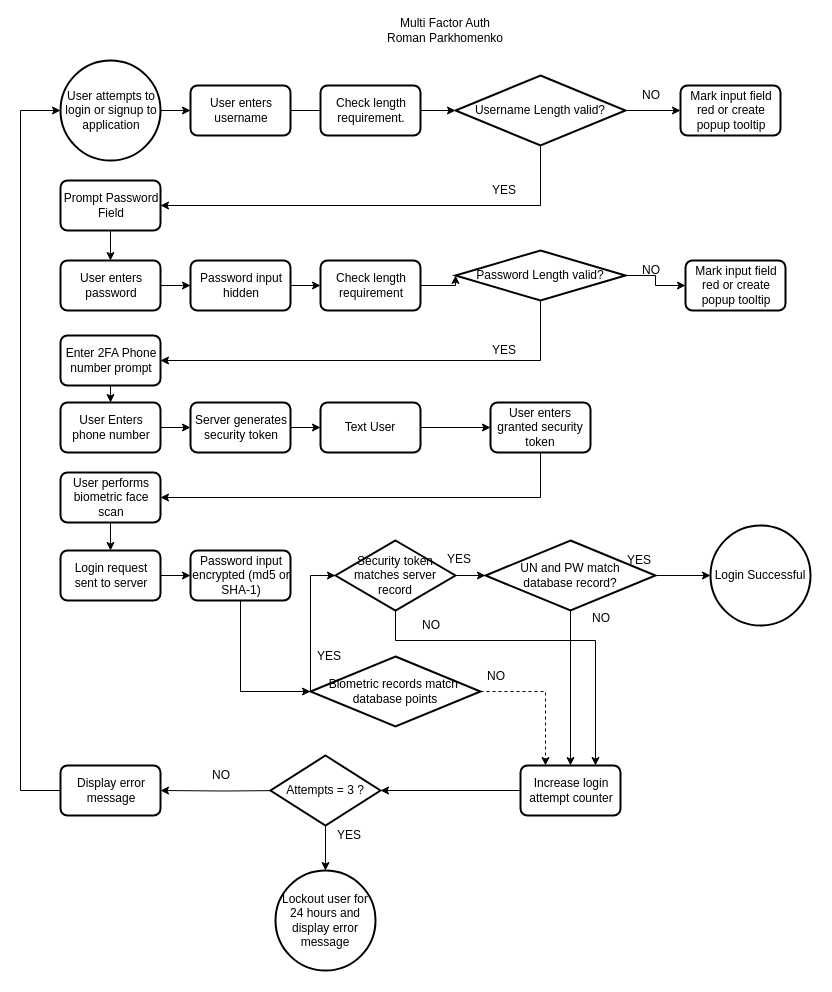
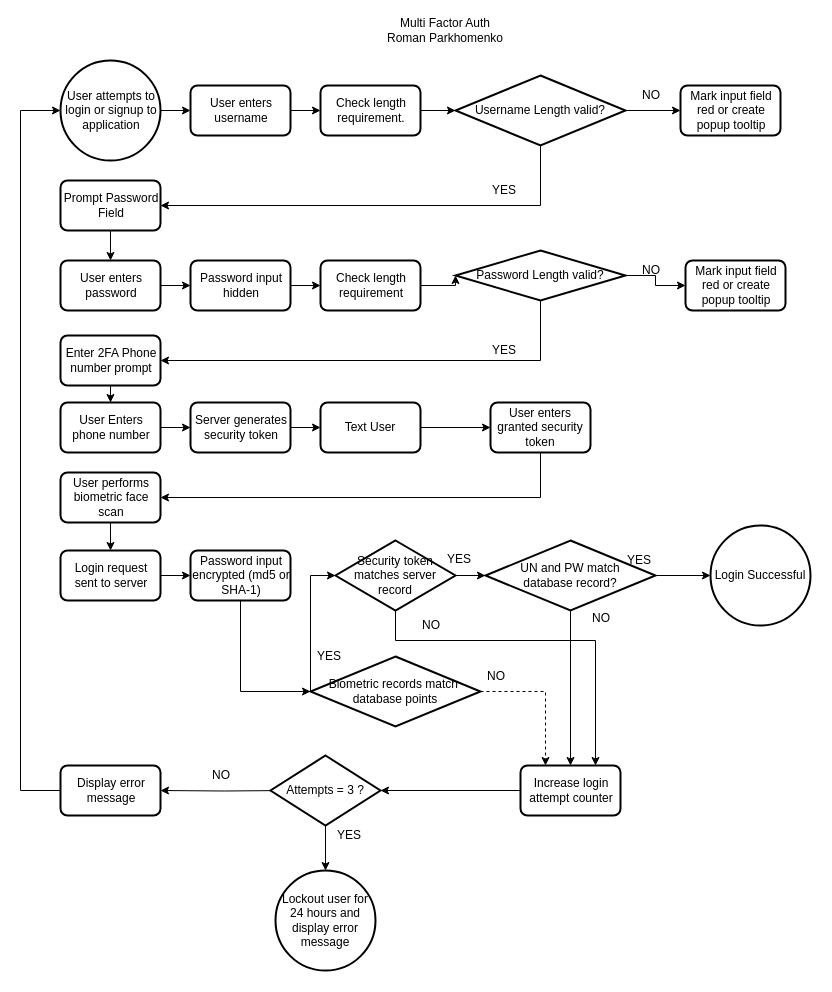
(315, 111) -> (312, 111)
